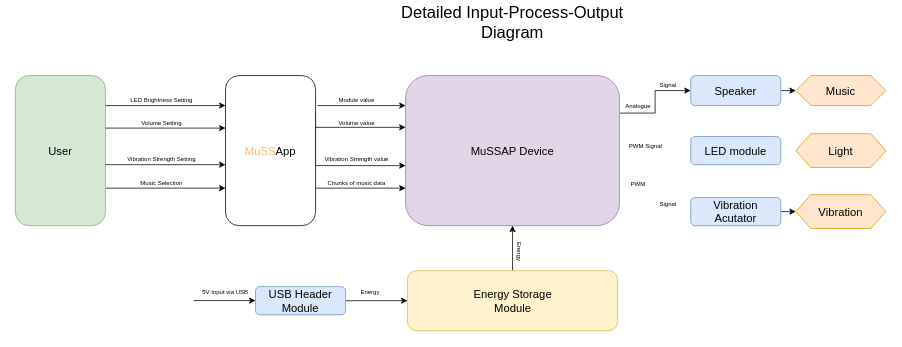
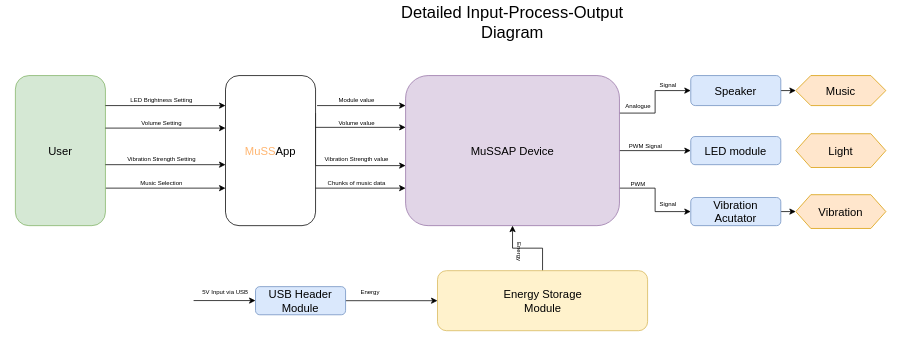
none -> (652, 150)
none -> (669, 211)
(512, 300) -> (542, 300)
